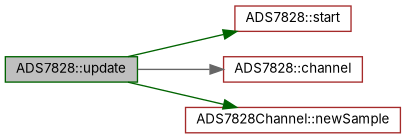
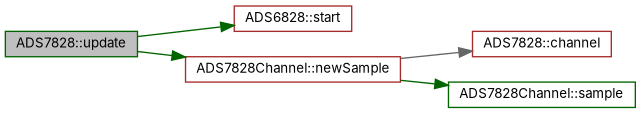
(293, 19) -> (293, 19)
(174, 69) -> (430, 55)
none -> (542, 95)
